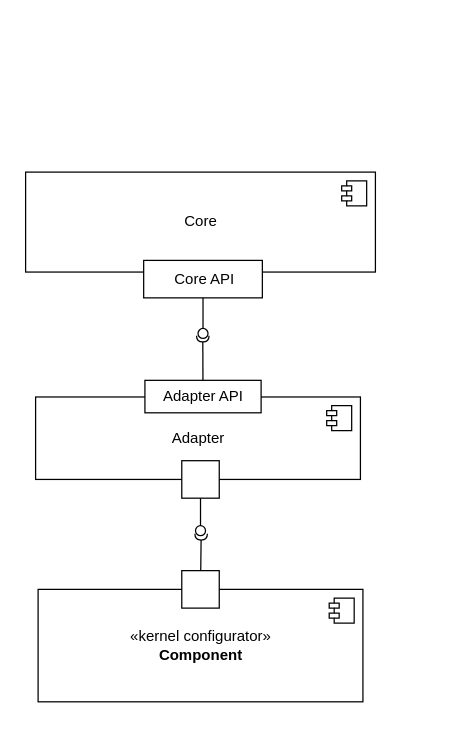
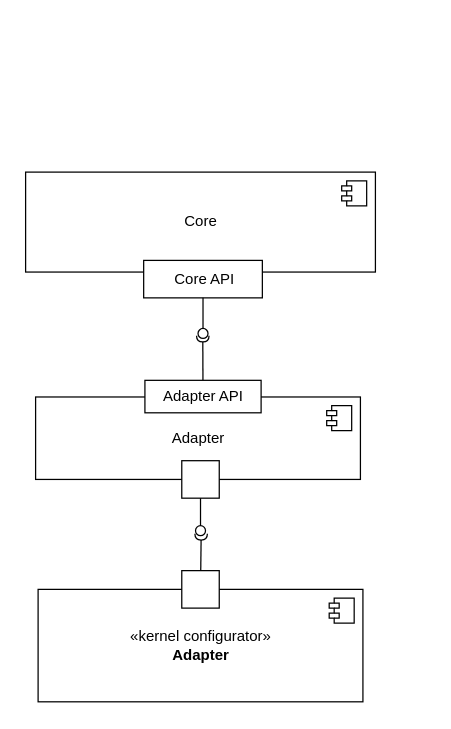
(201, 646) -> (201, 646)
